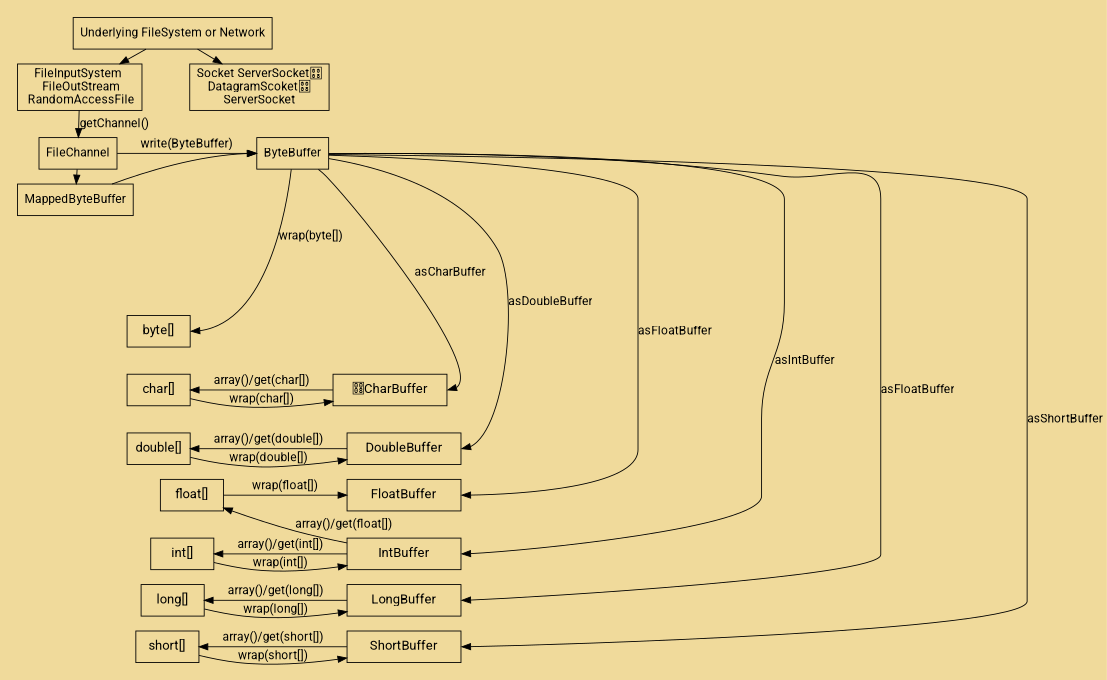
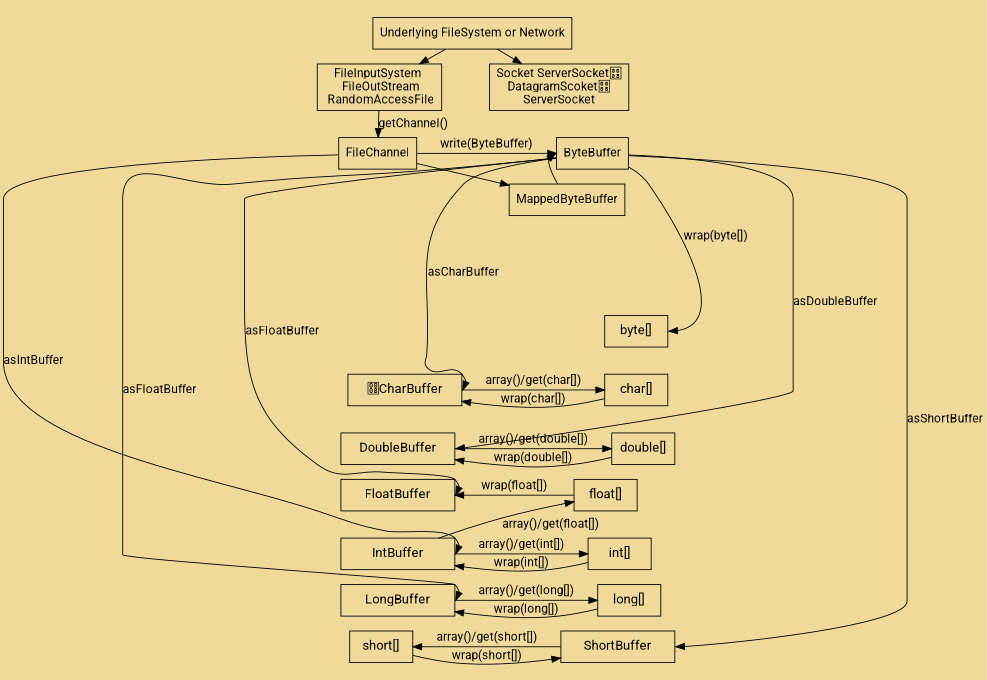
(784, 267) -> (5, 365)
